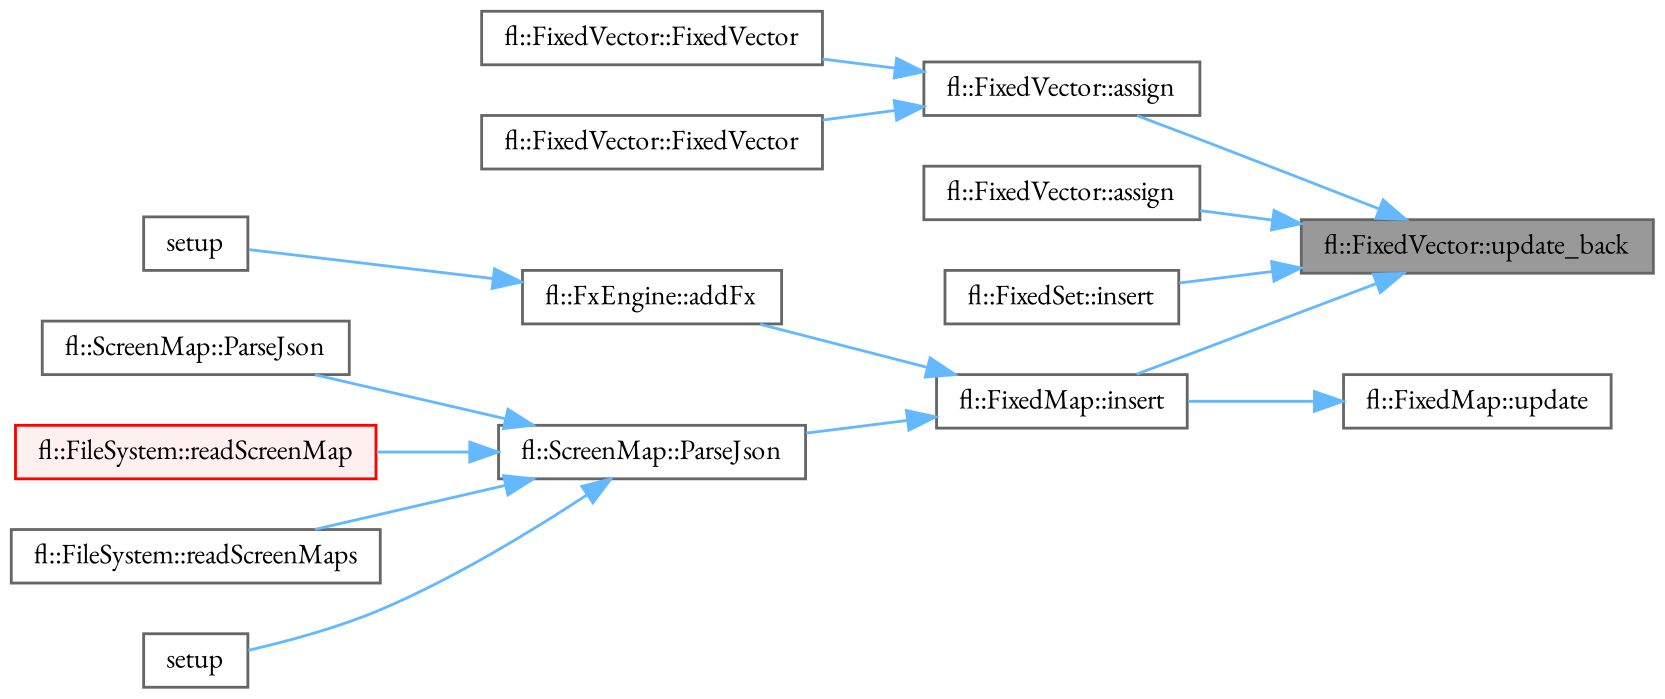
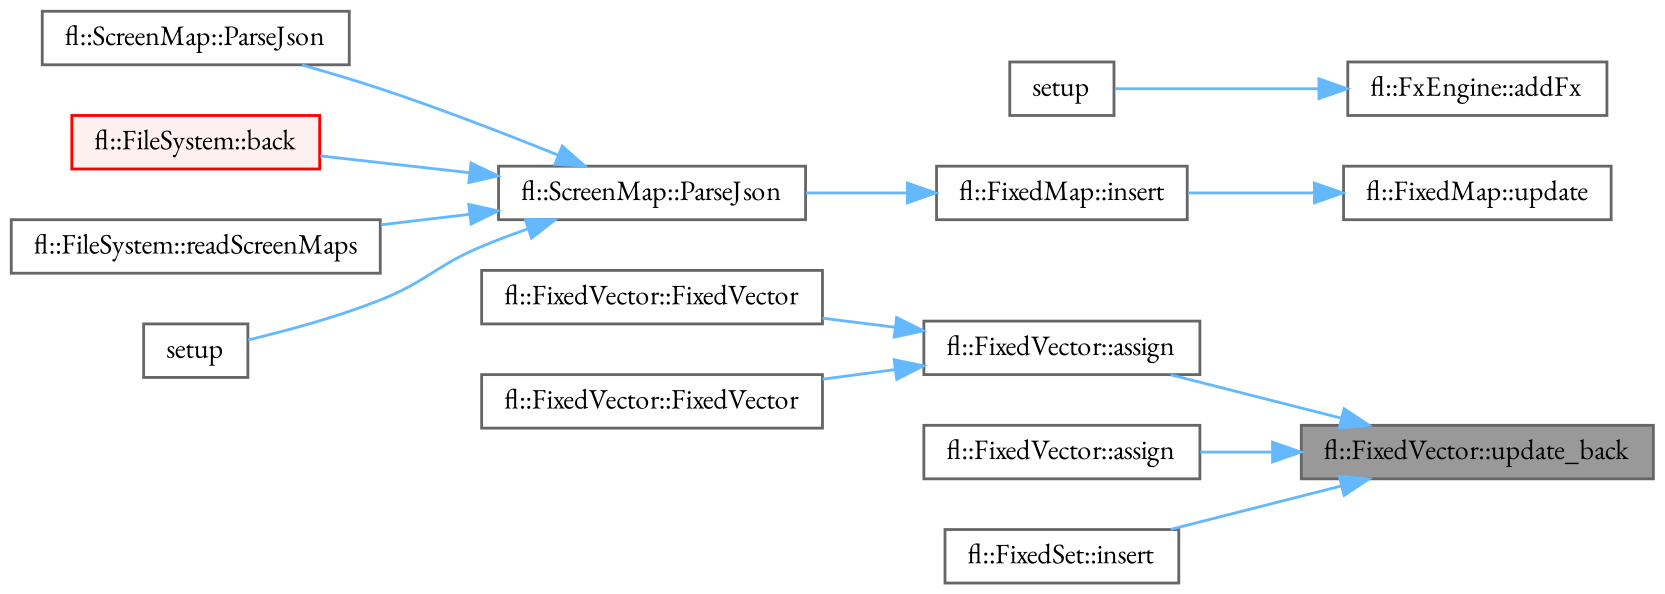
(1256, 329) -> none
(844, 346) -> none
(196, 452) -> (196, 142)
